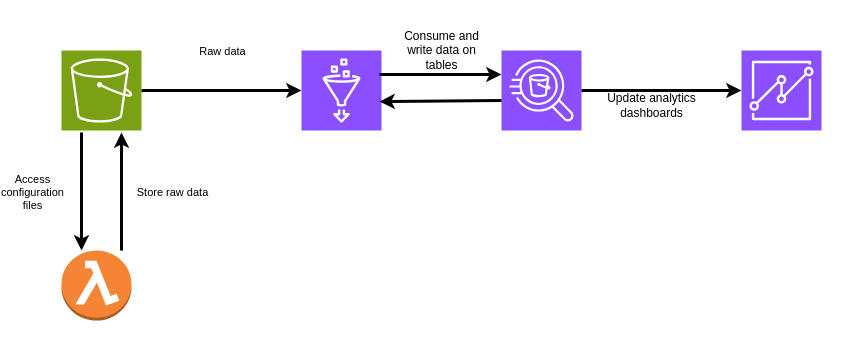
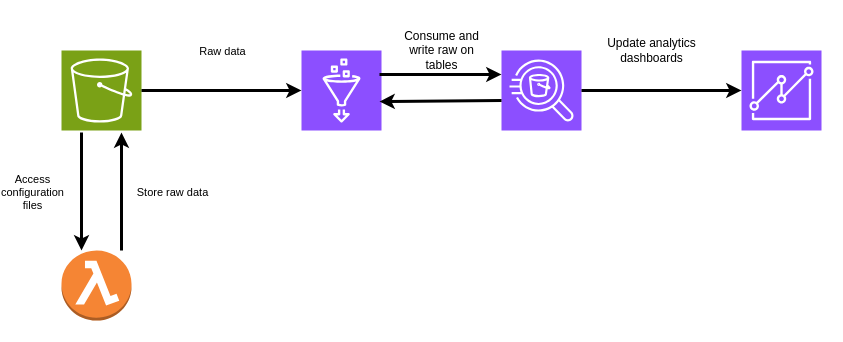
(442, 51) -> (442, 51)
(652, 106) -> (652, 51)
